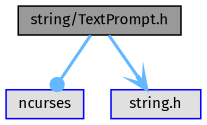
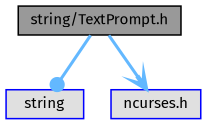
(45, 104) -> (45, 104)
(156, 104) -> (156, 104)
